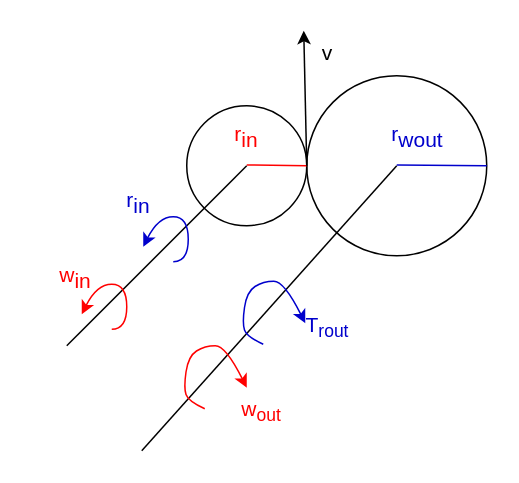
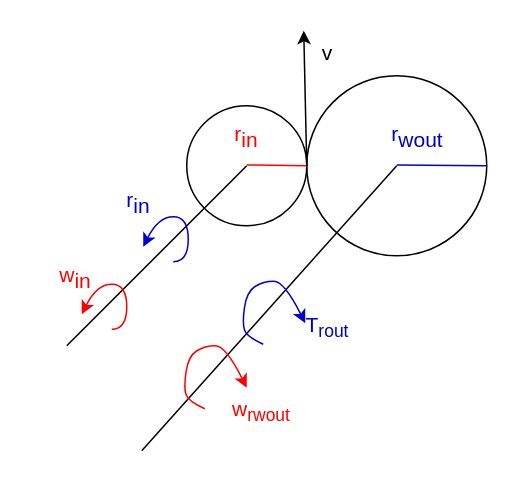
(262, 410) -> (262, 410)
